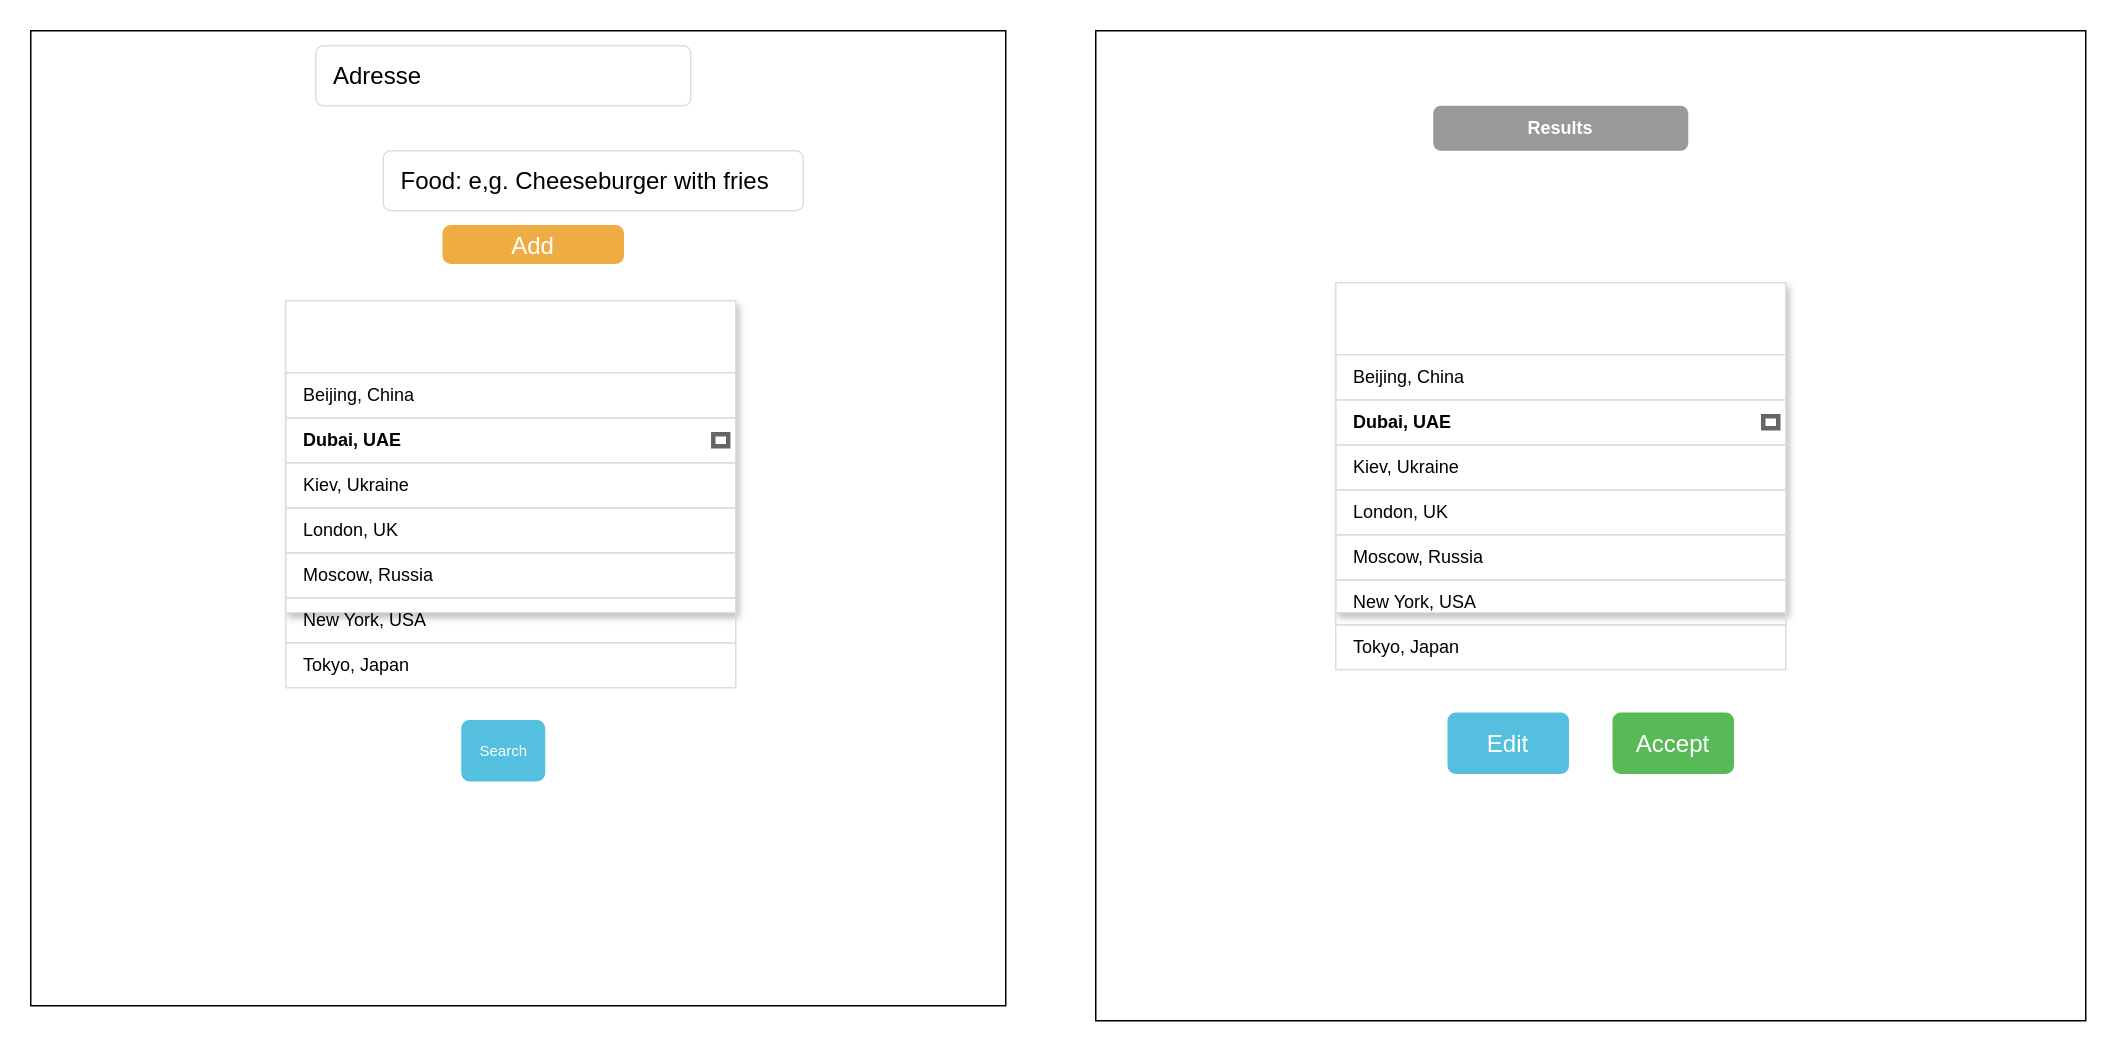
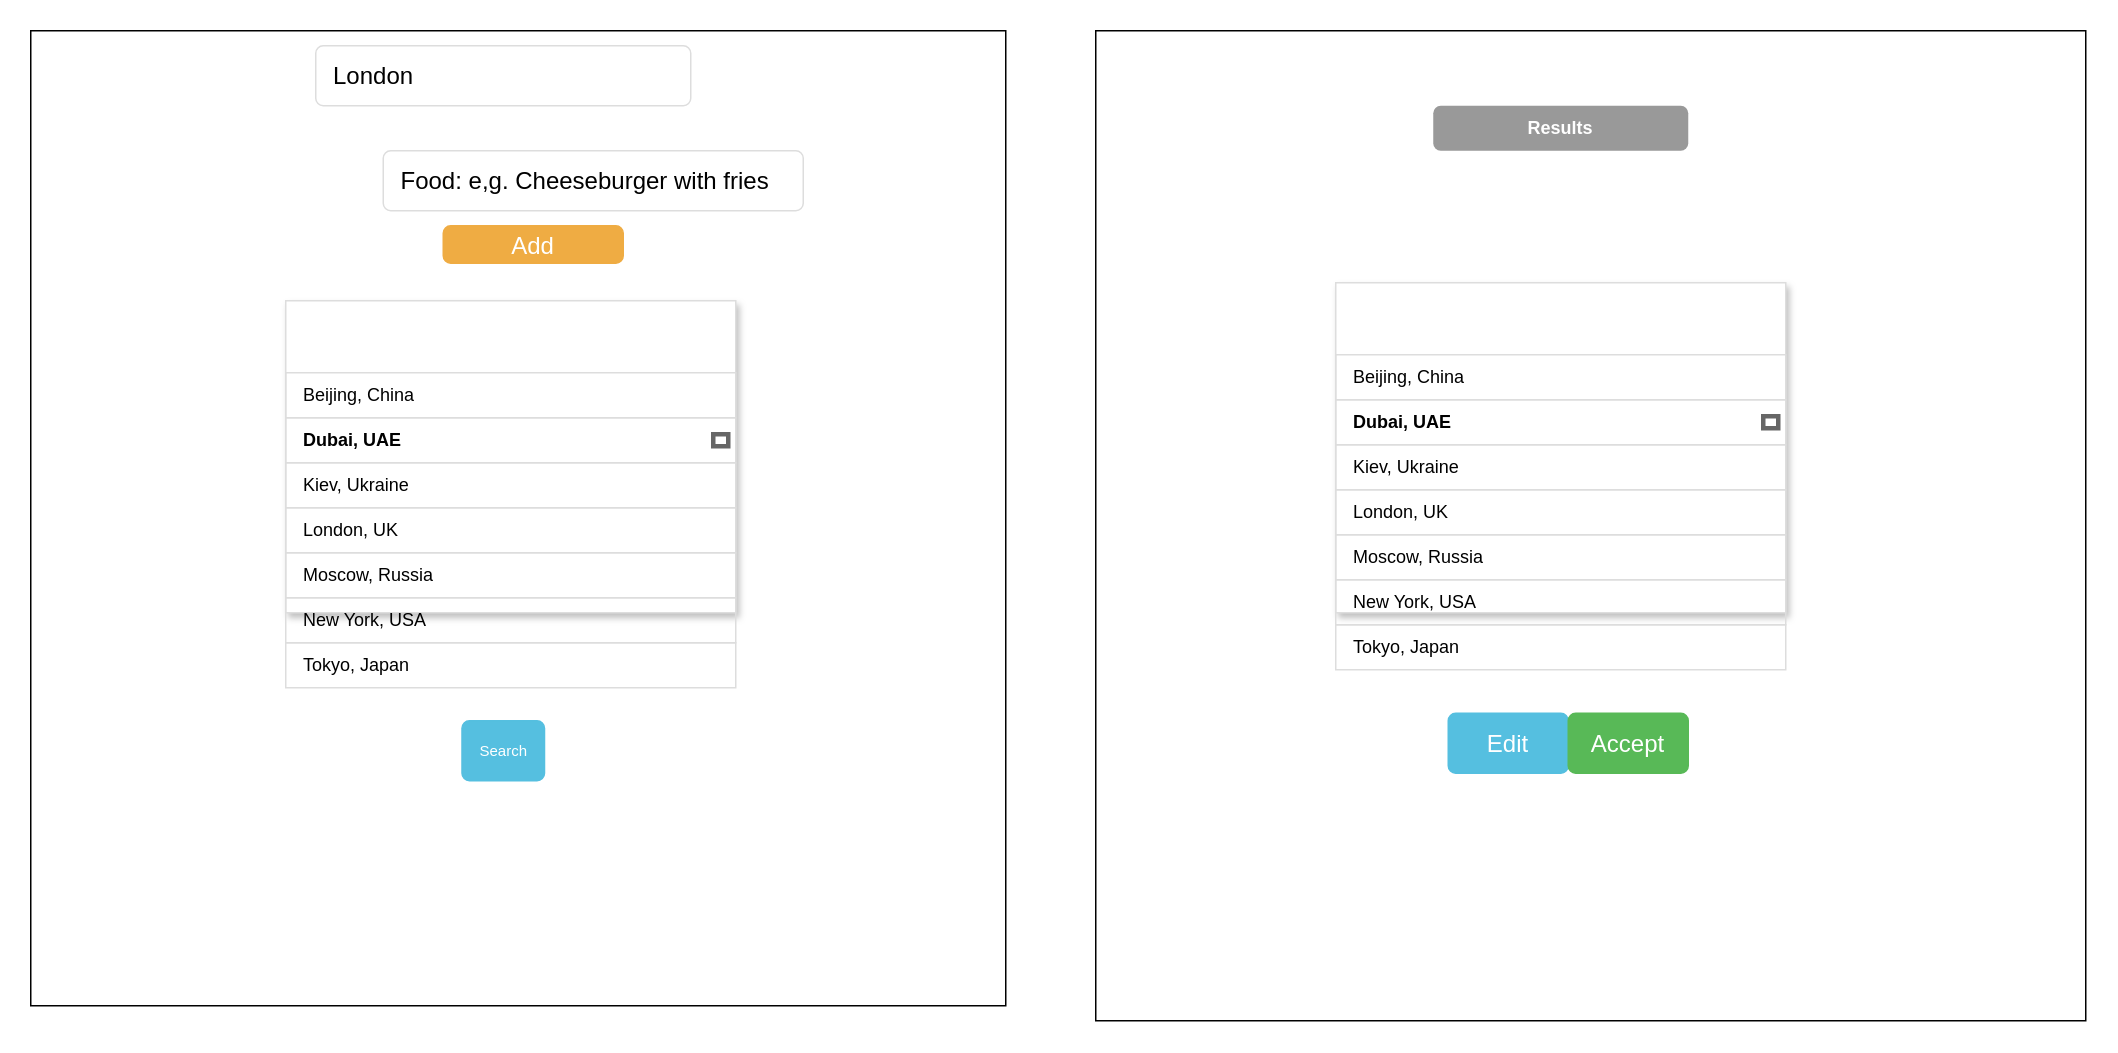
(381, 76) -> (374, 76)
(1673, 743) -> (1628, 743)
